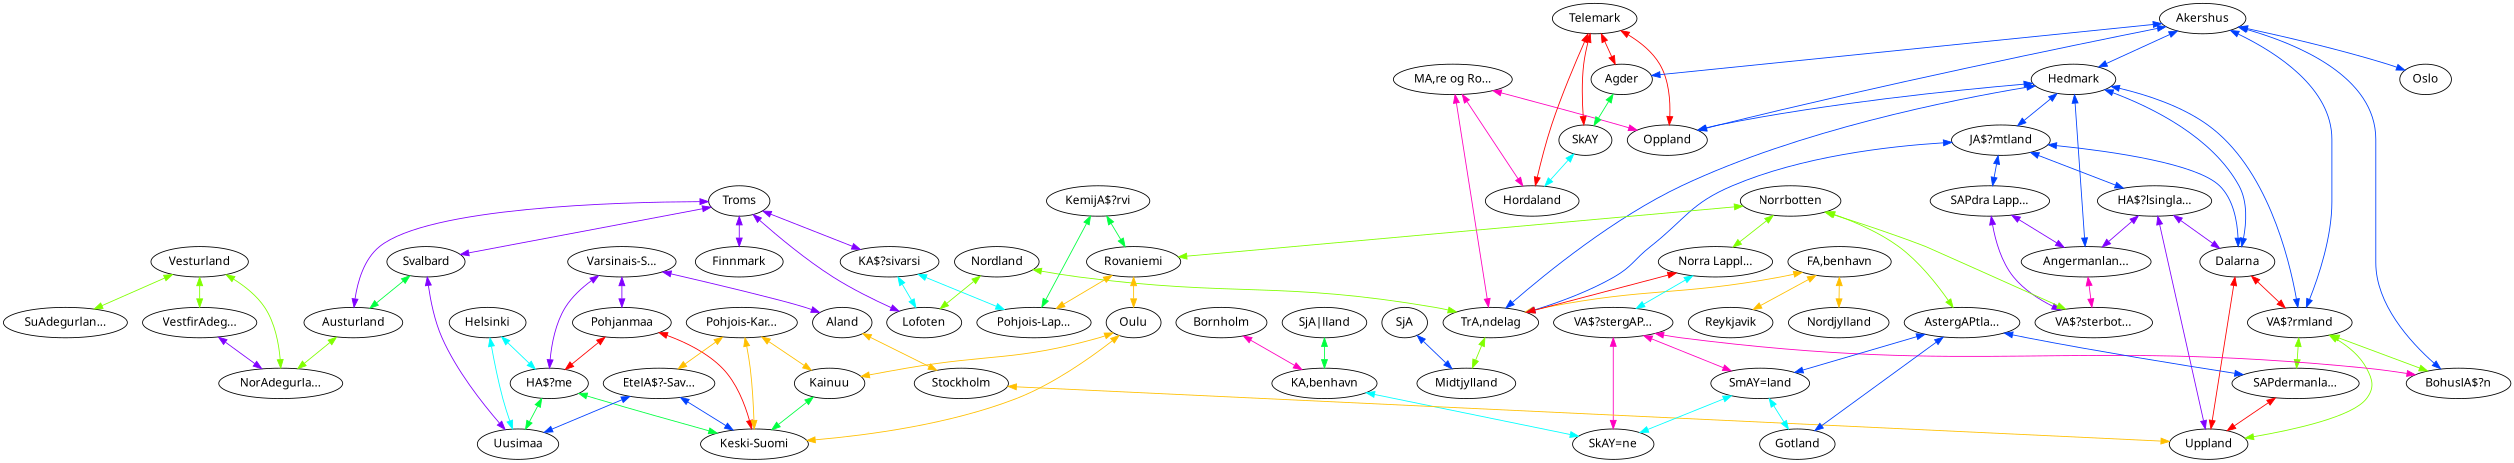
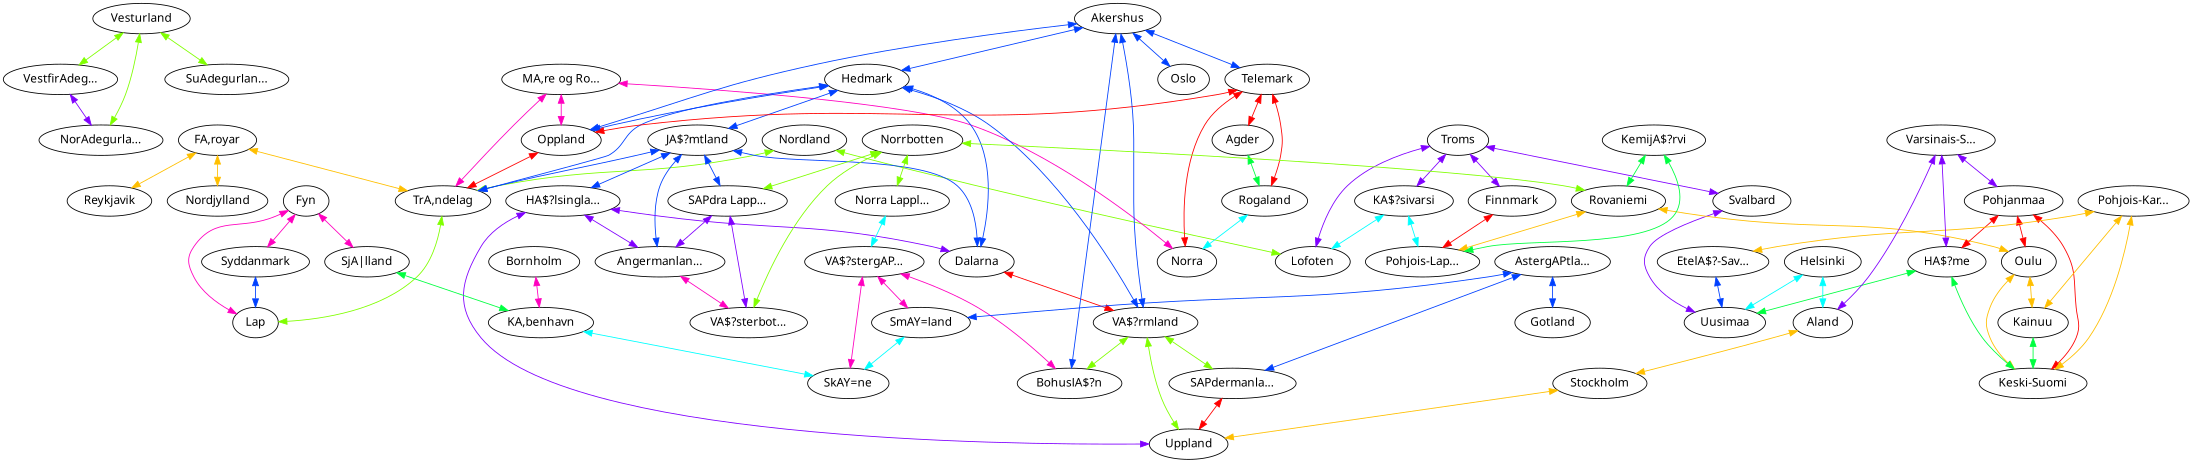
(1907, 50) -> (1193, 49)
(1585, 140) -> (1265, 201)
(2079, 164) -> (657, 197)
none -> (306, 201)
(1532, 201) -> (1187, 262)
none -> (1468, 231)
none -> (2021, 231)
(1899, 247) -> (821, 170)
(1840, 262) -> (218, 140)
(1602, 293) -> (503, 170)
(353, 323) -> none
(1405, 323) -> (256, 262)
(518, 353) -> (1823, 290)
(2223, 353) -> none
(1466, 383) -> (256, 323)
(707, 414) -> none
(1779, 414) -> none
